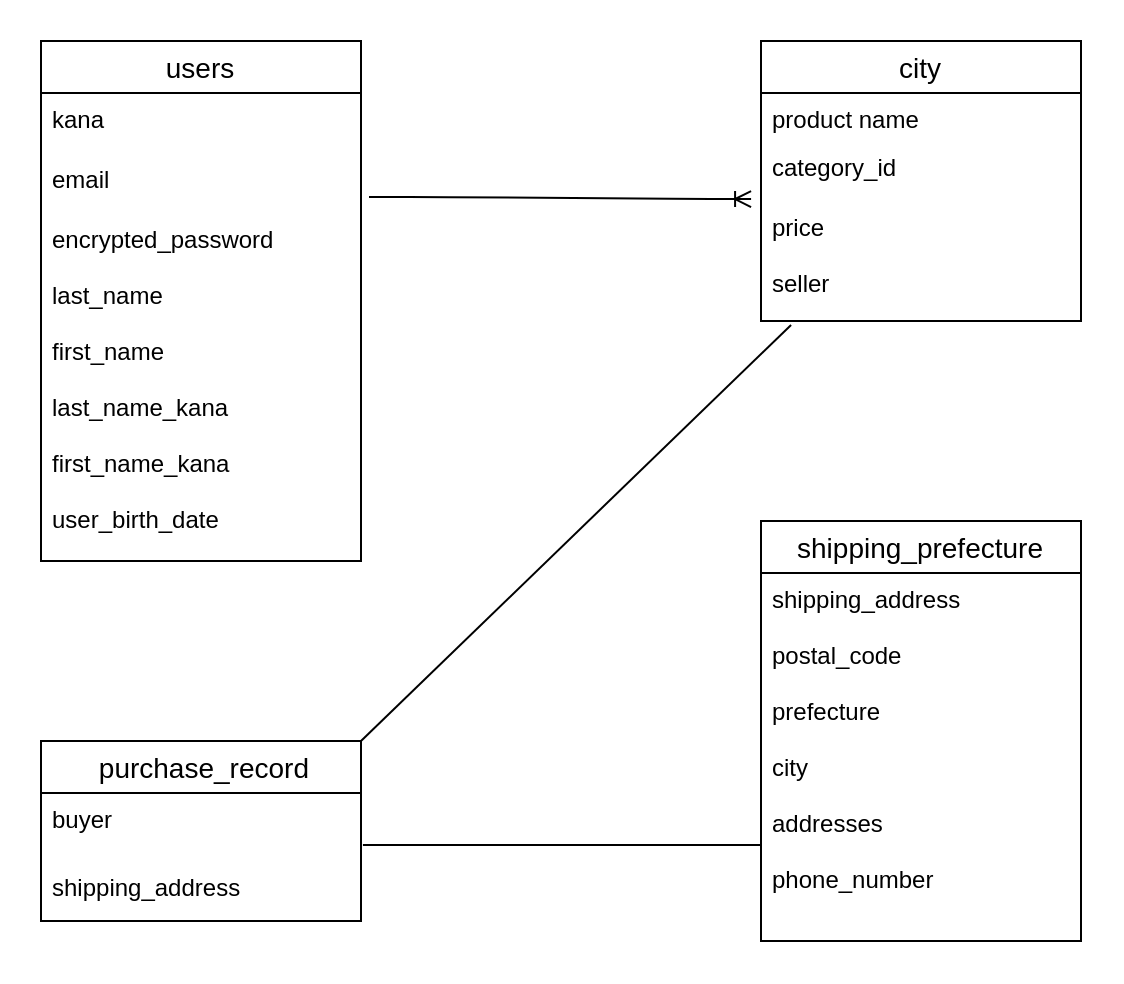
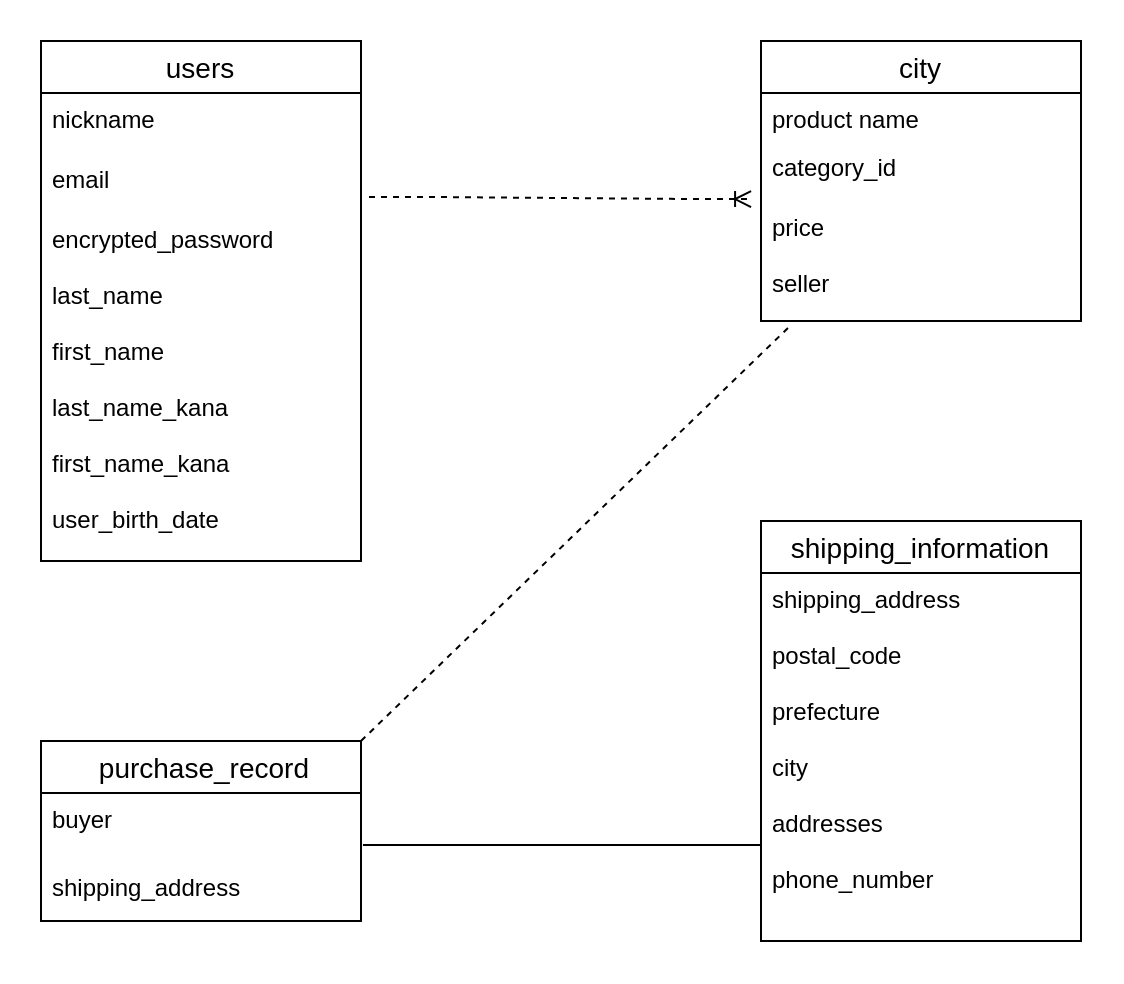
(79, 120) -> (103, 120)
(562, 198) -> (562, 198)
(577, 532) -> (577, 532)
(920, 549) -> (920, 549)
